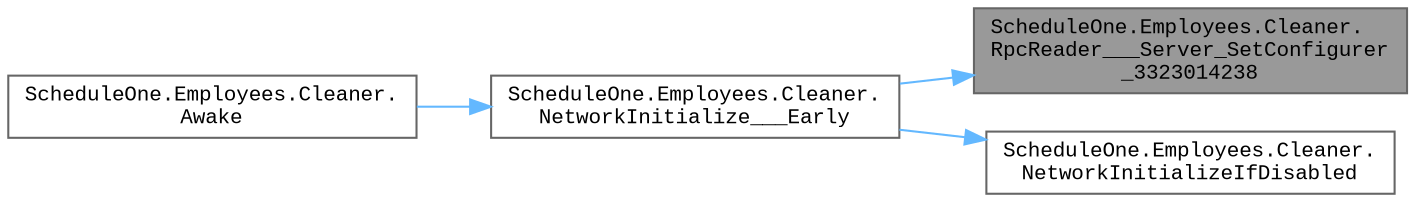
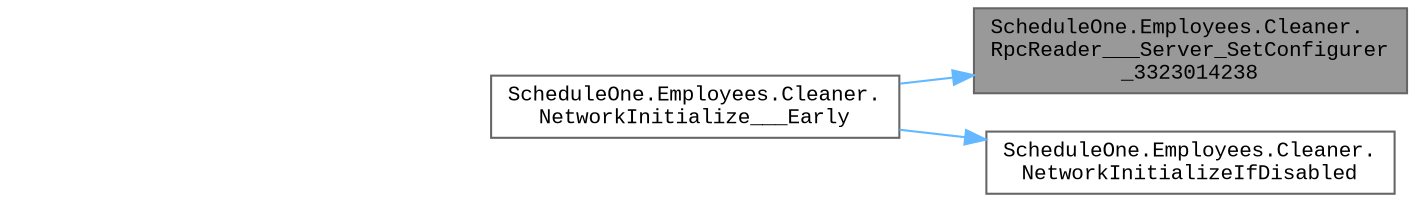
(212, 107) -> none
